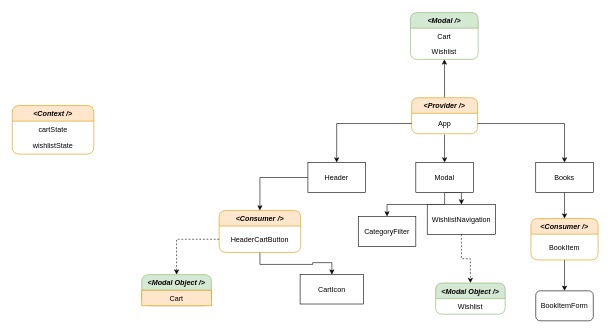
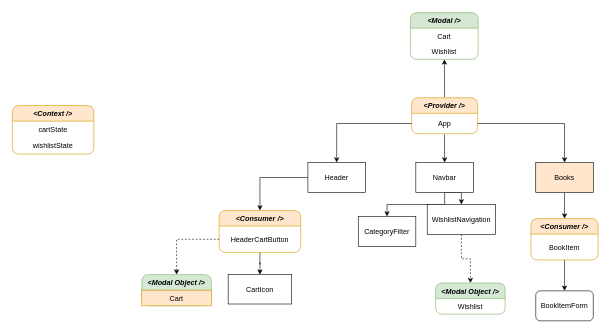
(445, 177) -> (445, 177)
(565, 177) -> (565, 177)
(332, 289) -> (260, 289)
